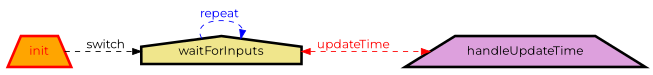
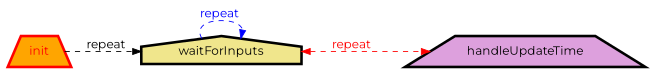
(106, 45) -> (106, 45)
(353, 45) -> (353, 45)
